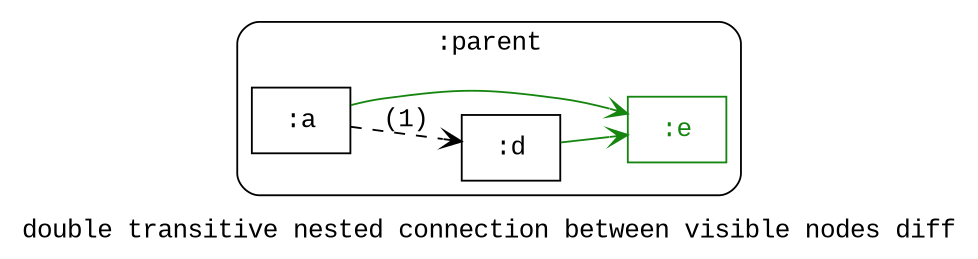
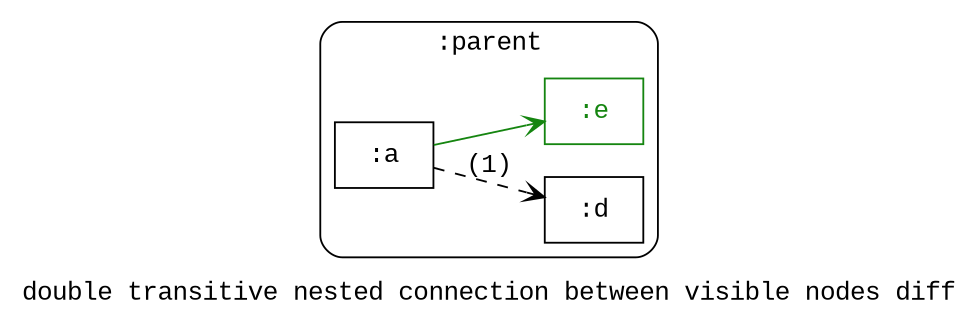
(585, 140) -> none
